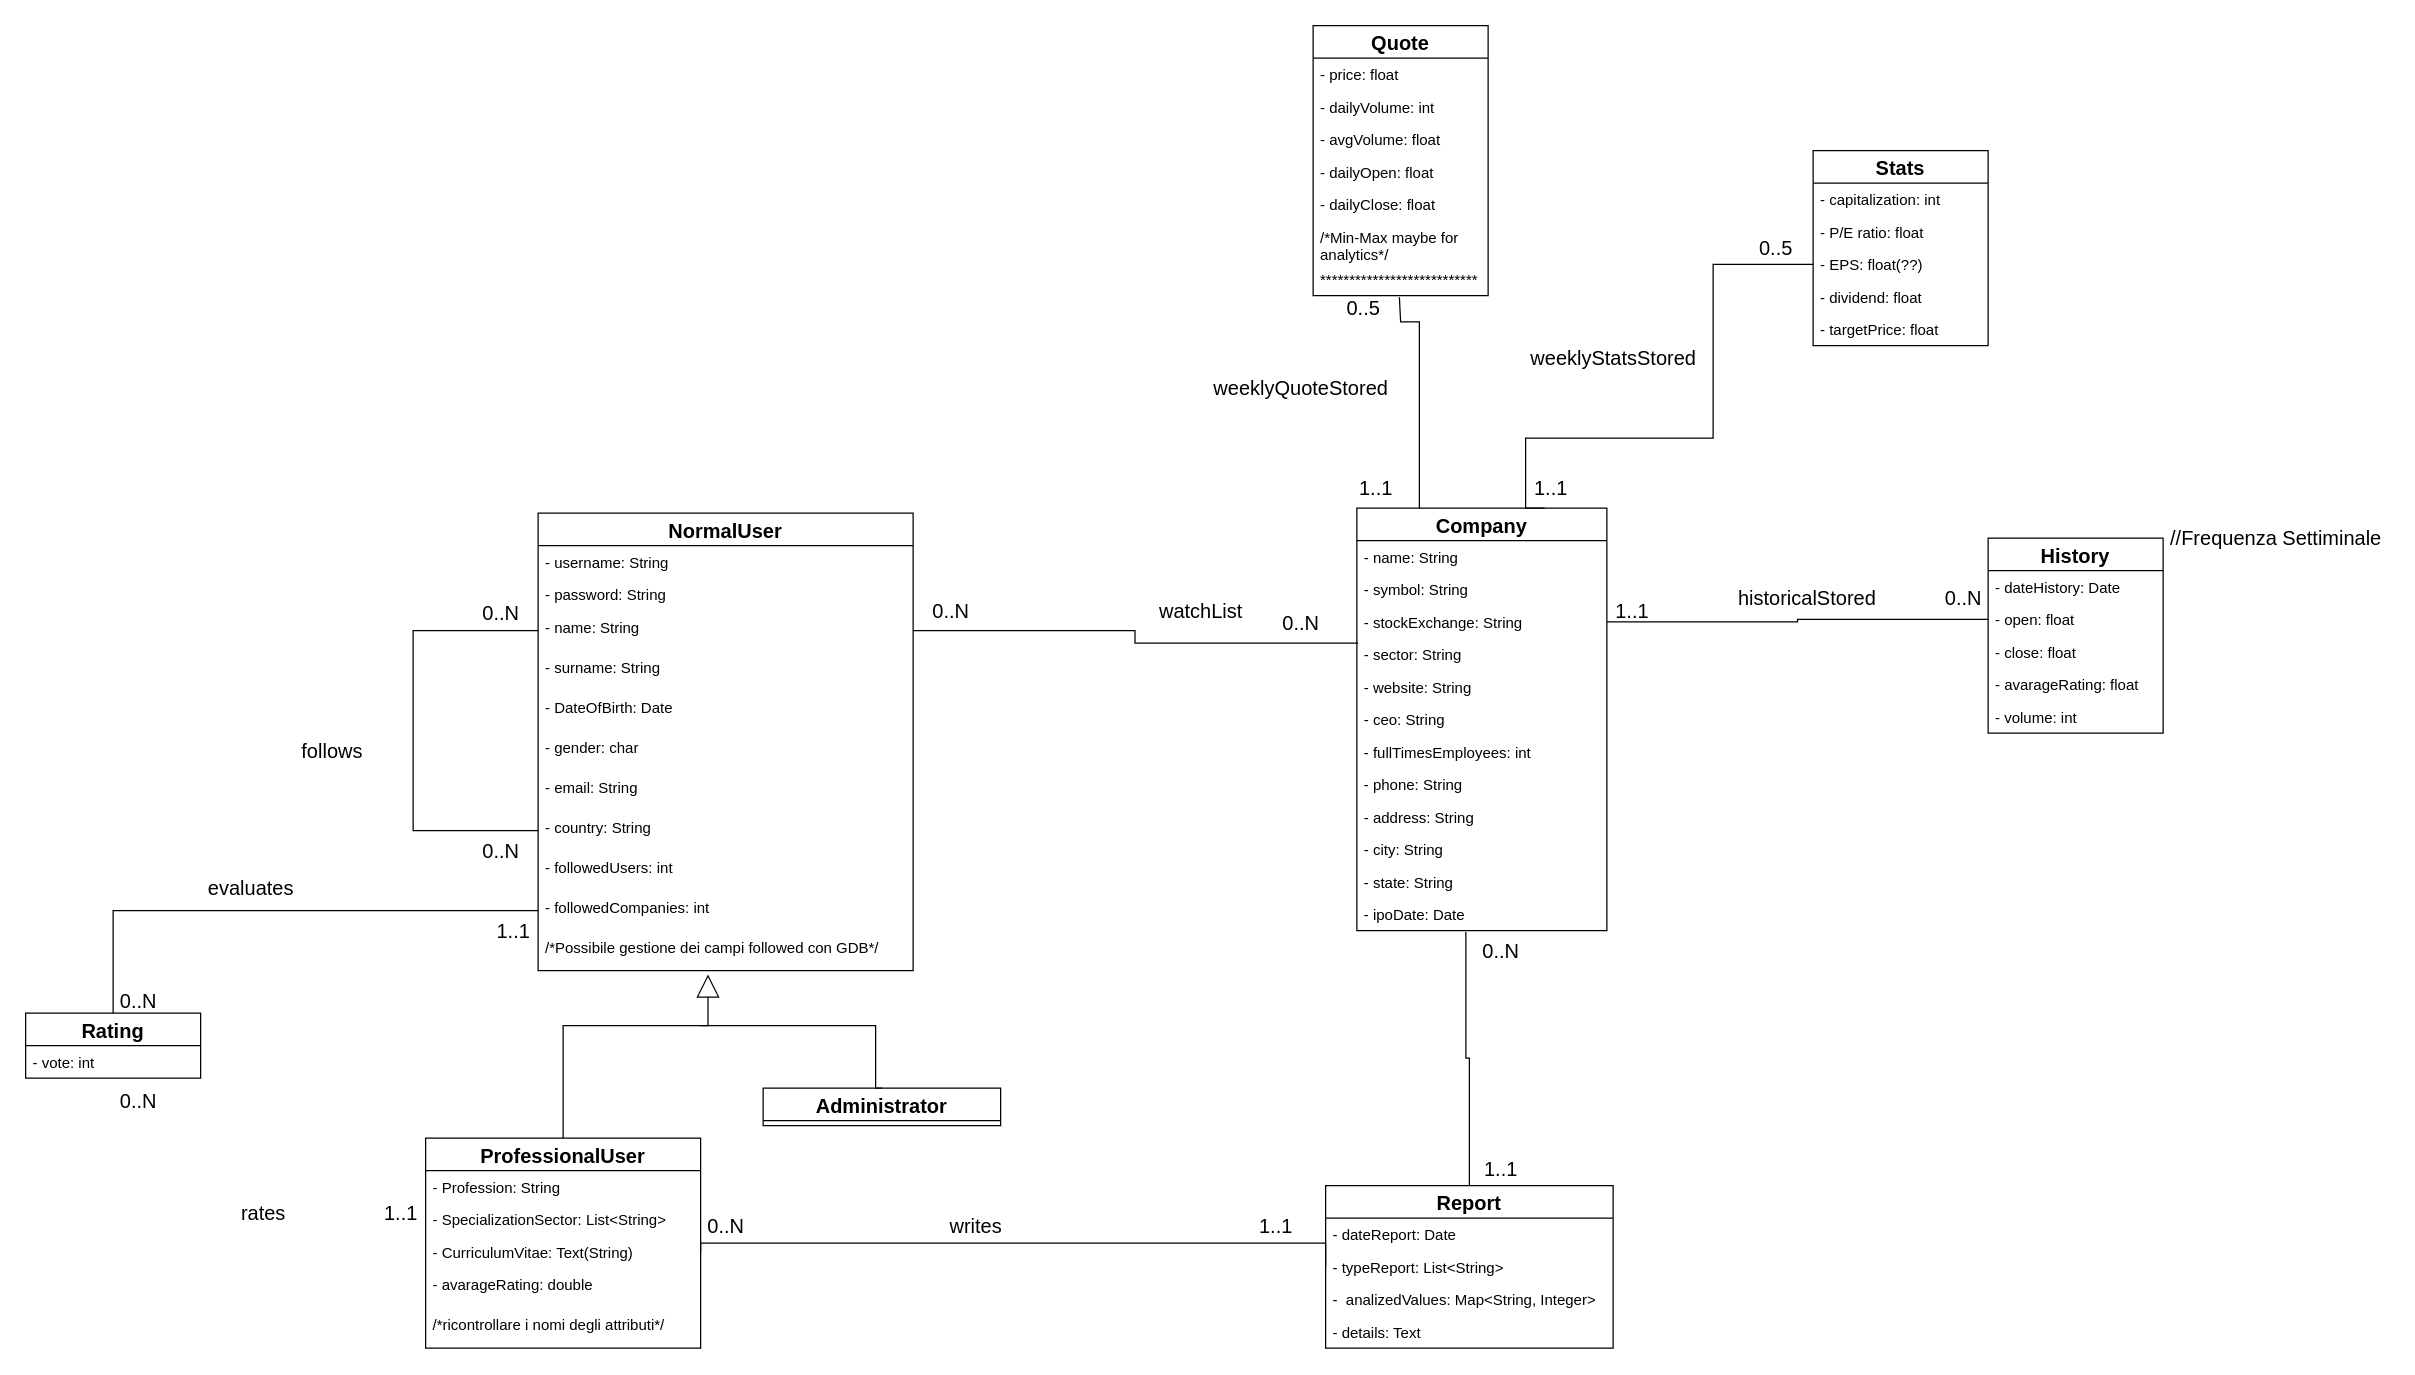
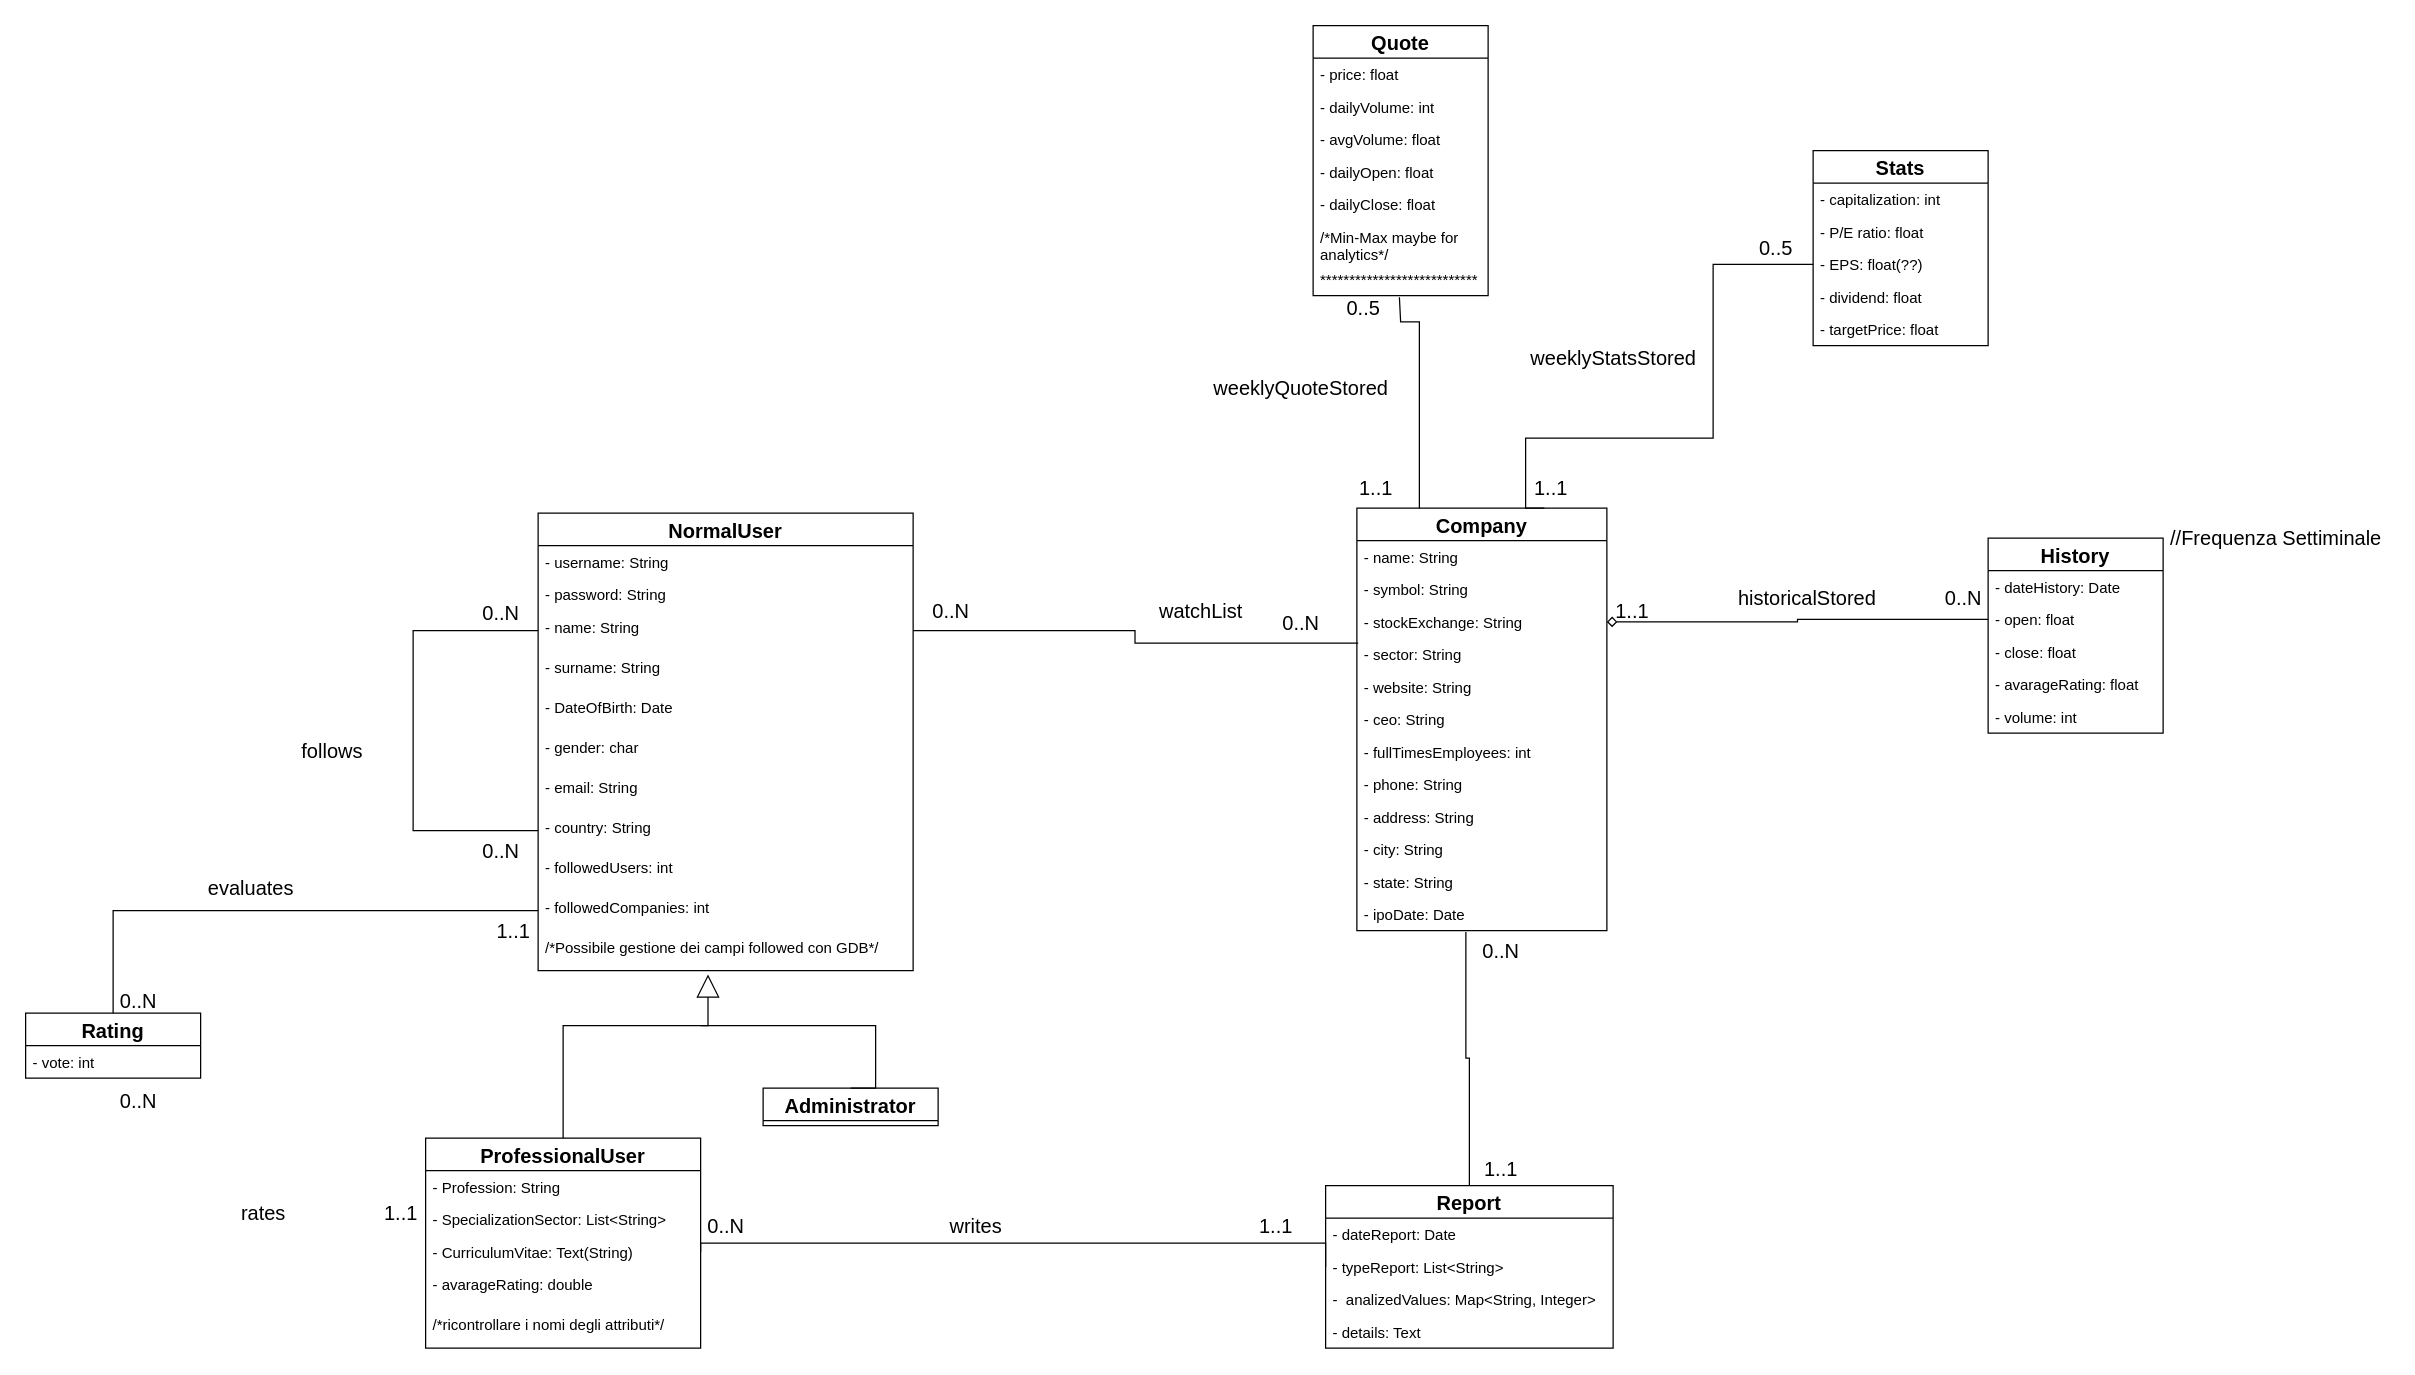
(1612, 622) -> (1617, 622)
(882, 1107) -> (851, 1107)
